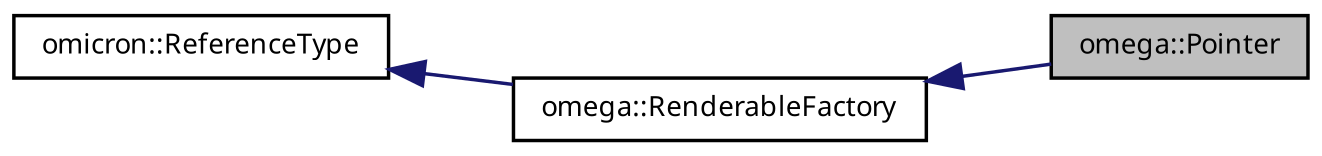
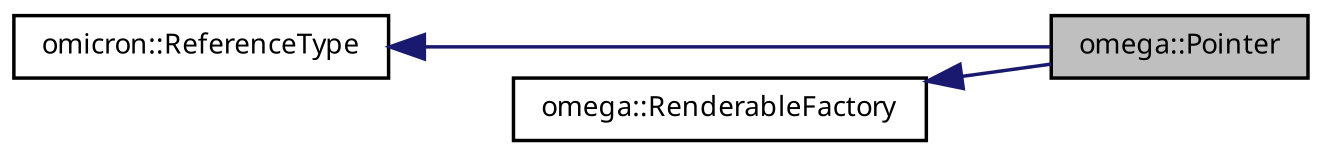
(469, 79) -> (738, 47)
